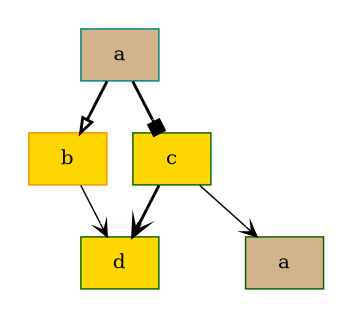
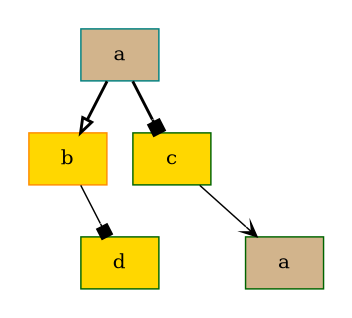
(91, 204) -> (91, 204)
(149, 204) -> none
